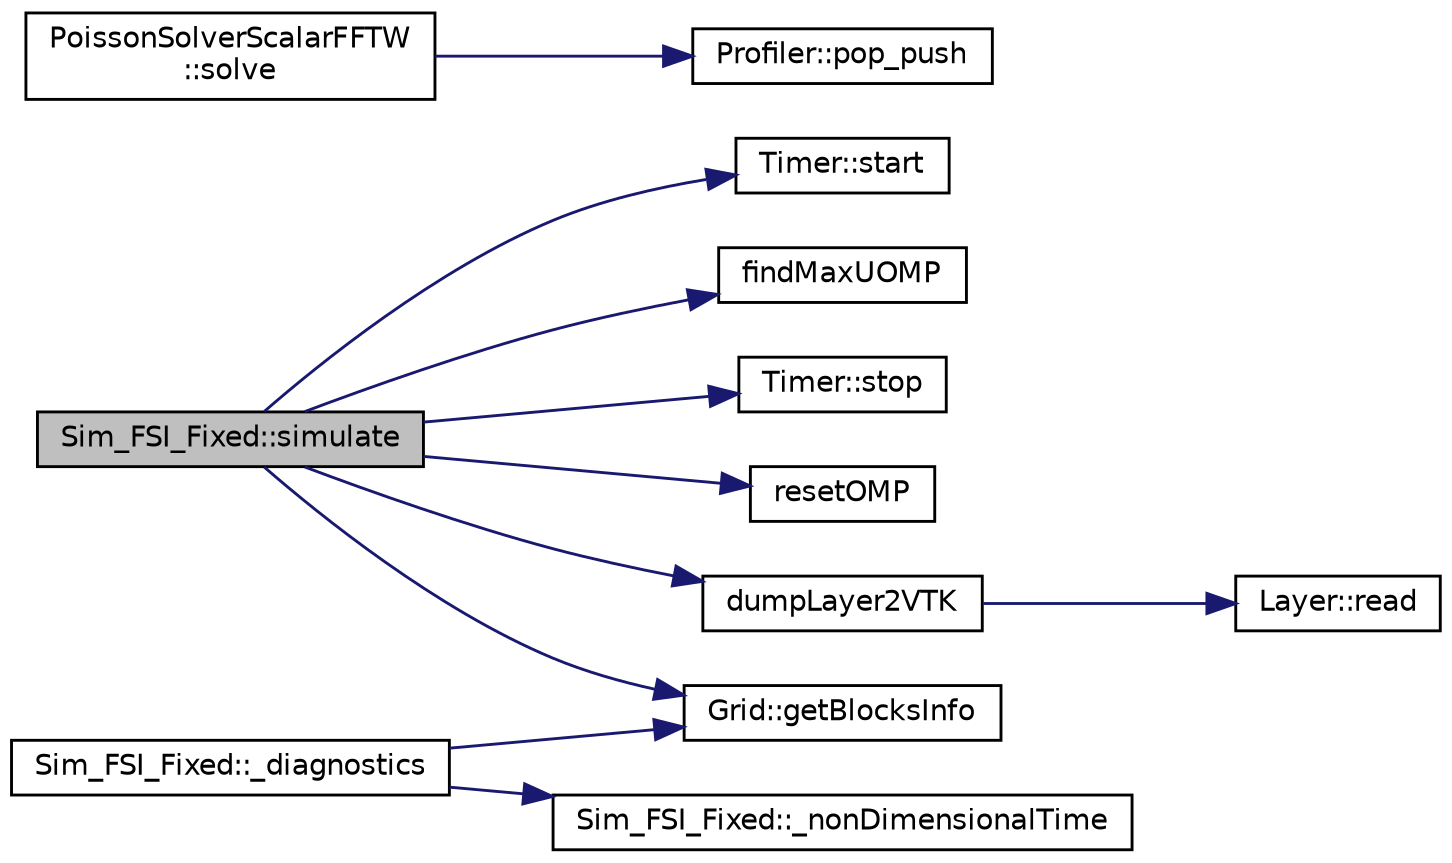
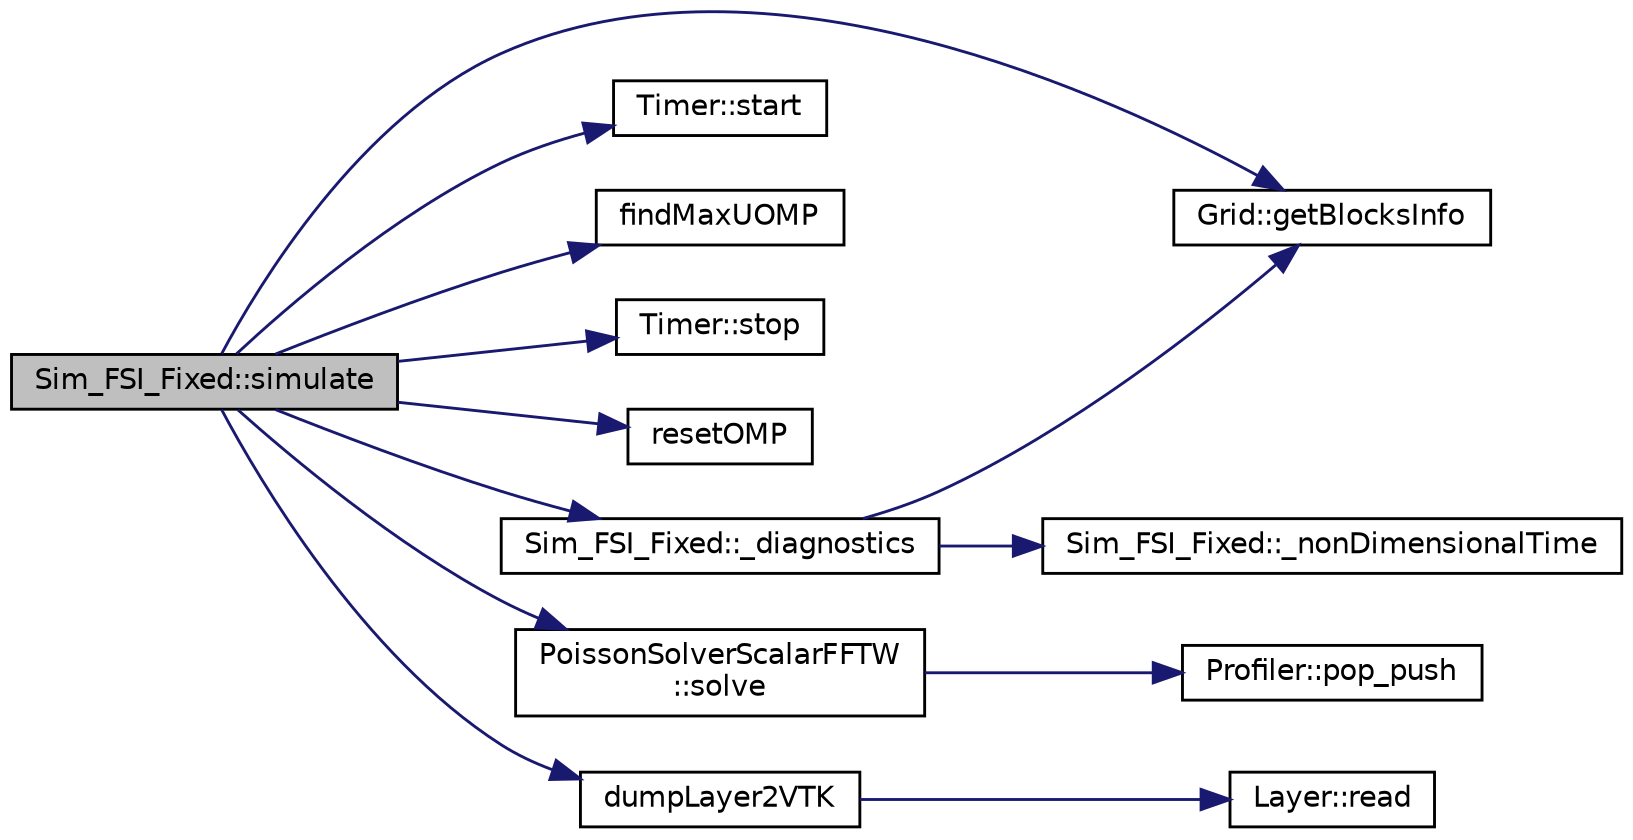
none -> (422, 465)
none -> (381, 525)
